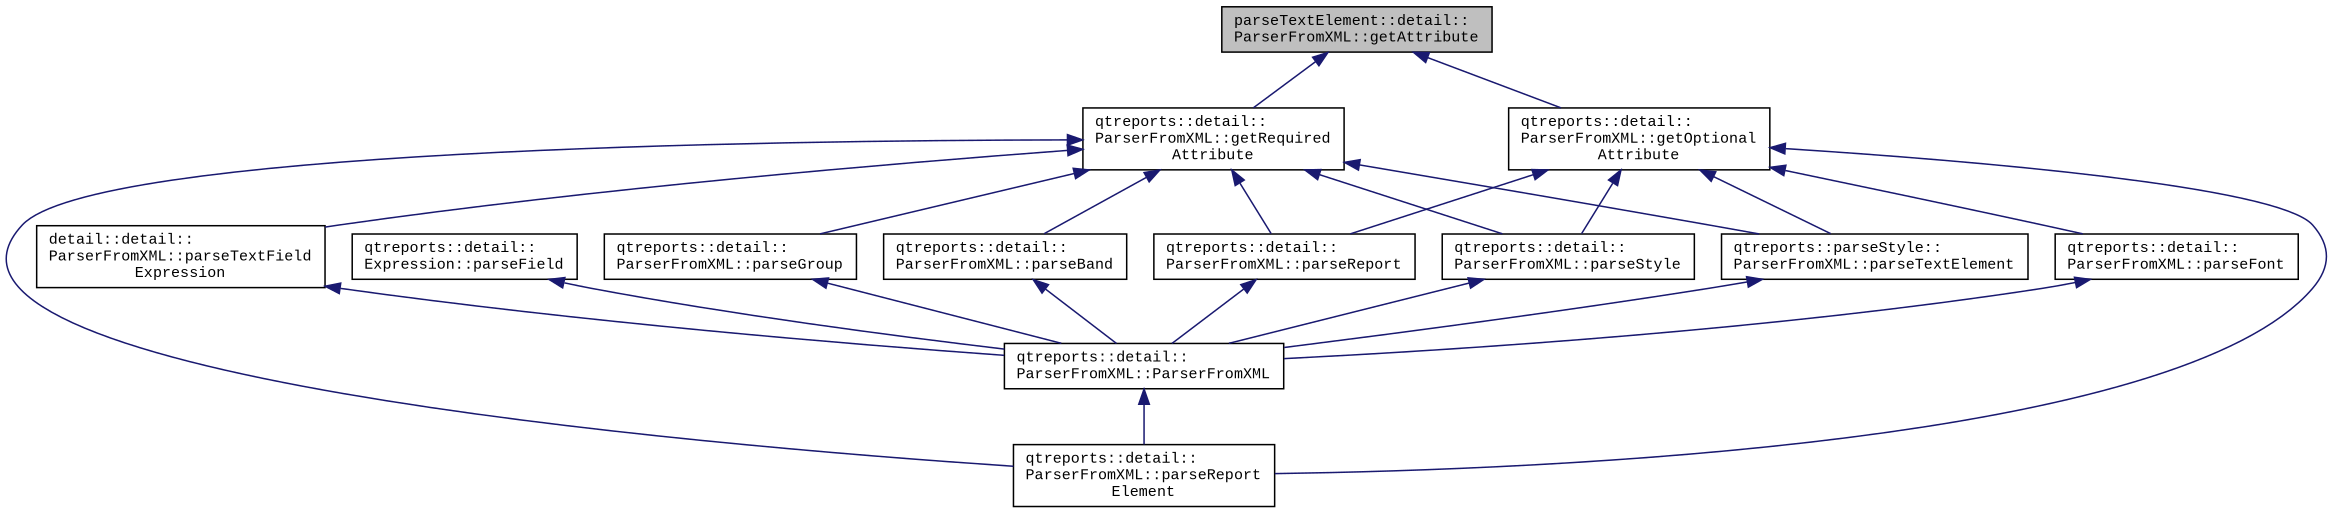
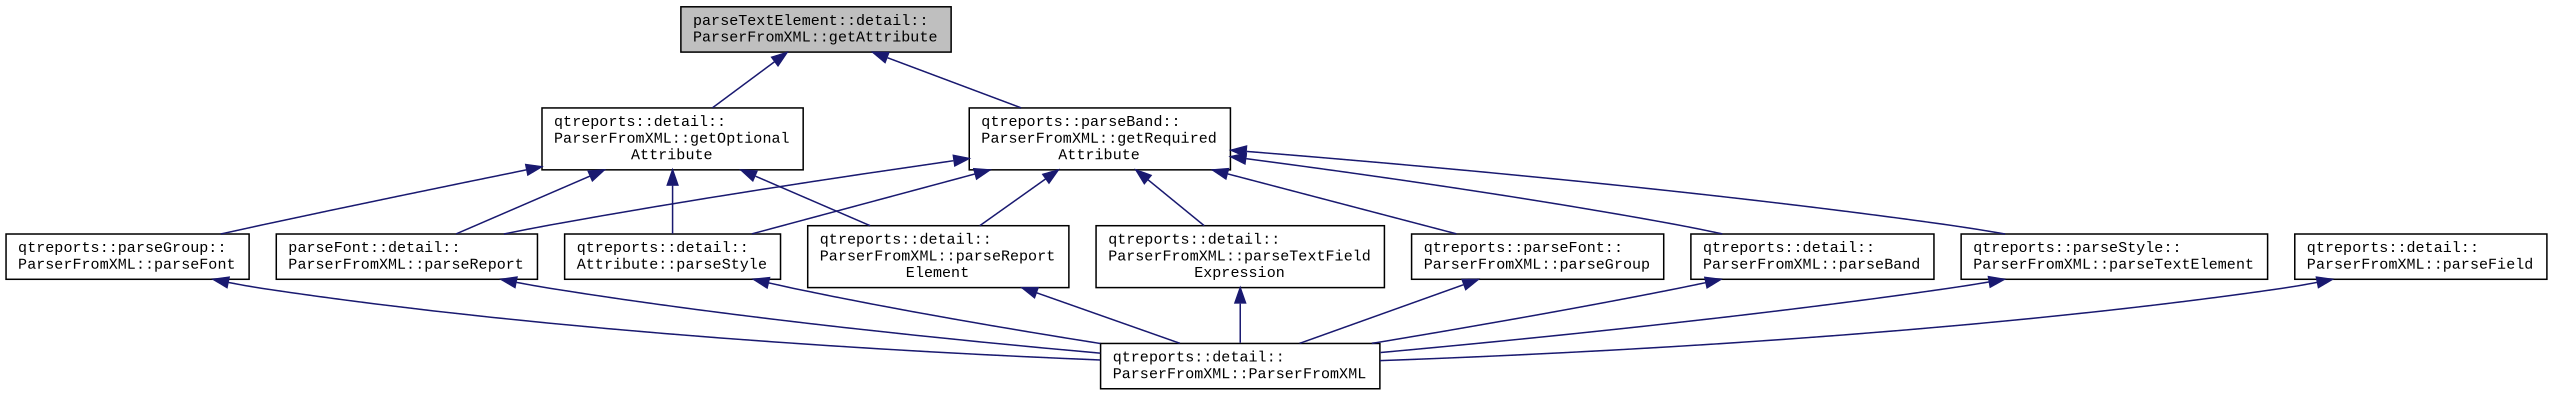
(1213, 139) -> (1100, 139)
(1772, 205) -> none
(181, 257) -> (1240, 257)
(465, 257) -> (2421, 257)
(730, 257) -> (1538, 257)
(1284, 257) -> (407, 257)
(1568, 257) -> (673, 257)
(2177, 257) -> (128, 257)
(1144, 425) -> (1108, 318)
